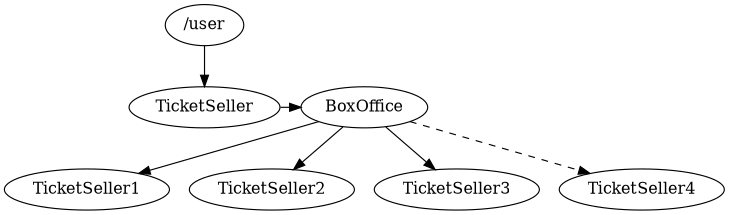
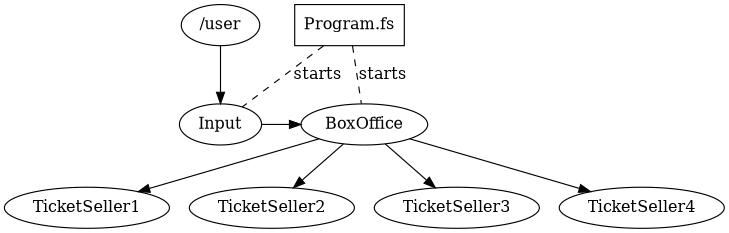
none -> (350, 25)
(205, 107) -> (221, 124)
(494, 146) -> (495, 164)
